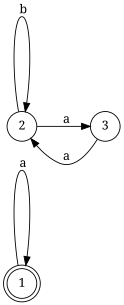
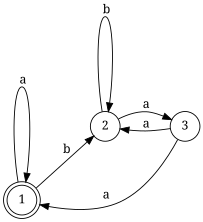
none -> (62, 165)
none -> (126, 199)
